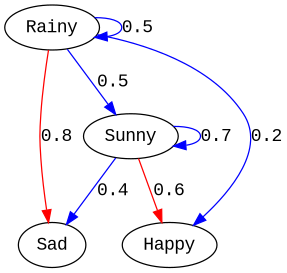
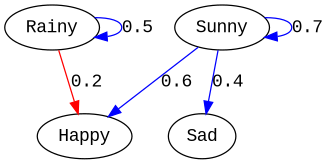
(88, 77) -> none
(227, 94) -> (67, 76)
(40, 130) -> none
(148, 184) -> (158, 78)
